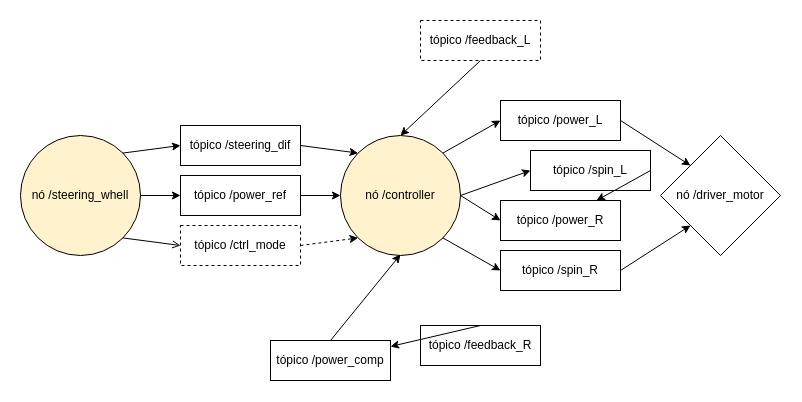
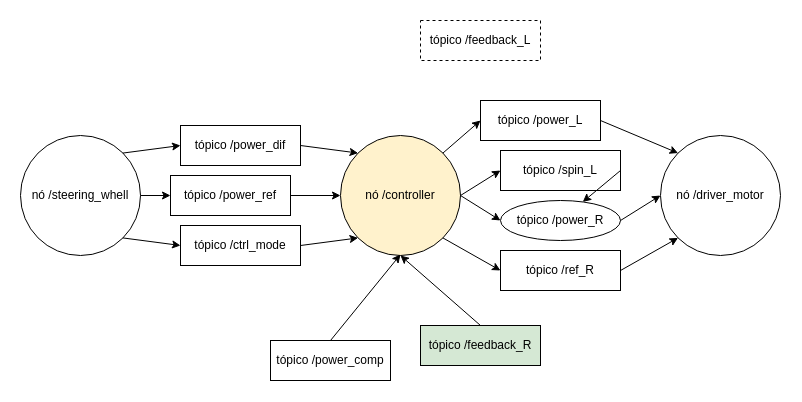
(443, 95) -> none
(561, 121) -> (541, 121)
(241, 146) -> (241, 146)
(591, 171) -> (561, 171)
(81, 196) -> (81, 196)
(241, 196) -> (231, 196)
(721, 196) -> (721, 196)
none -> (638, 210)
(561, 221) -> (561, 221)
(325, 242) -> (325, 242)
(174, 245) -> (172, 244)
(241, 246) -> (241, 246)
(561, 271) -> (561, 271)
(439, 335) -> (443, 293)
(481, 346) -> (481, 346)
